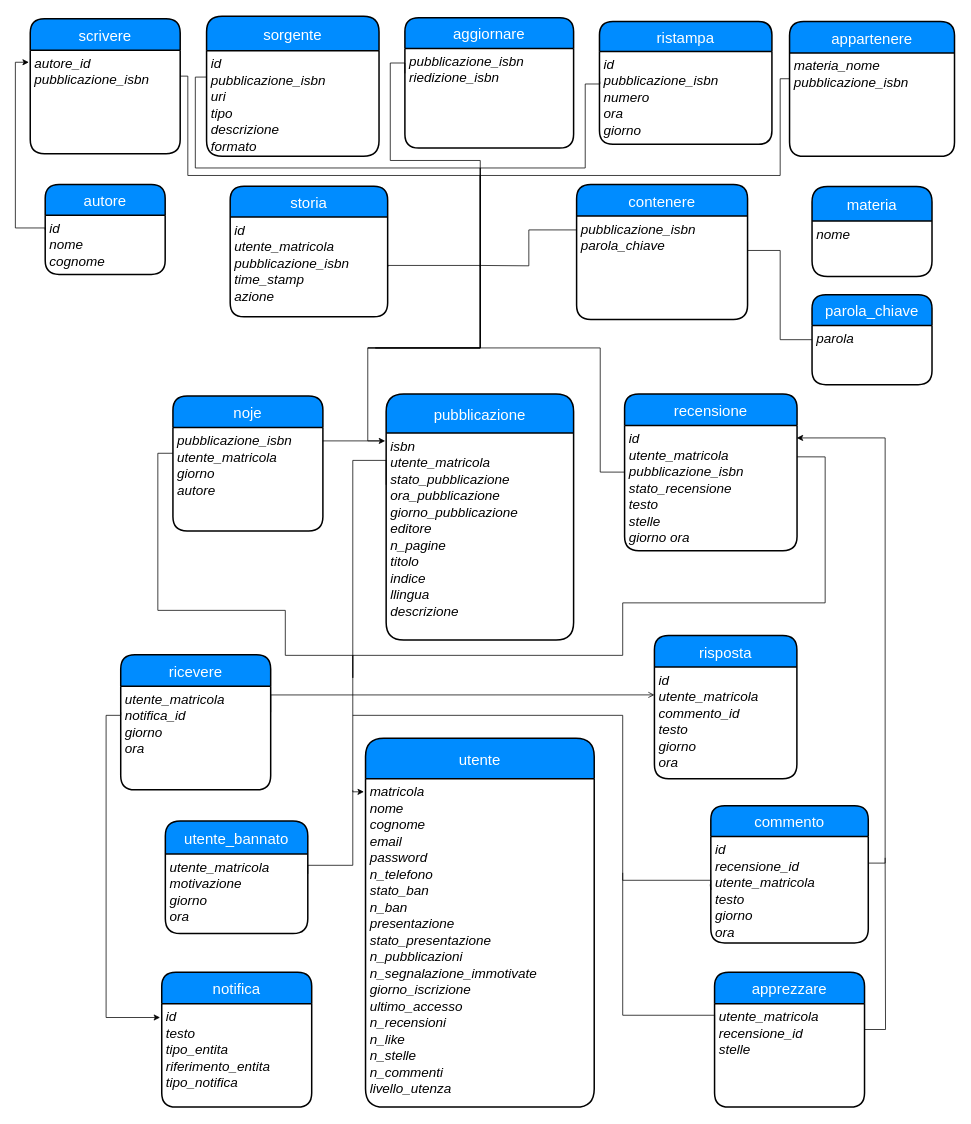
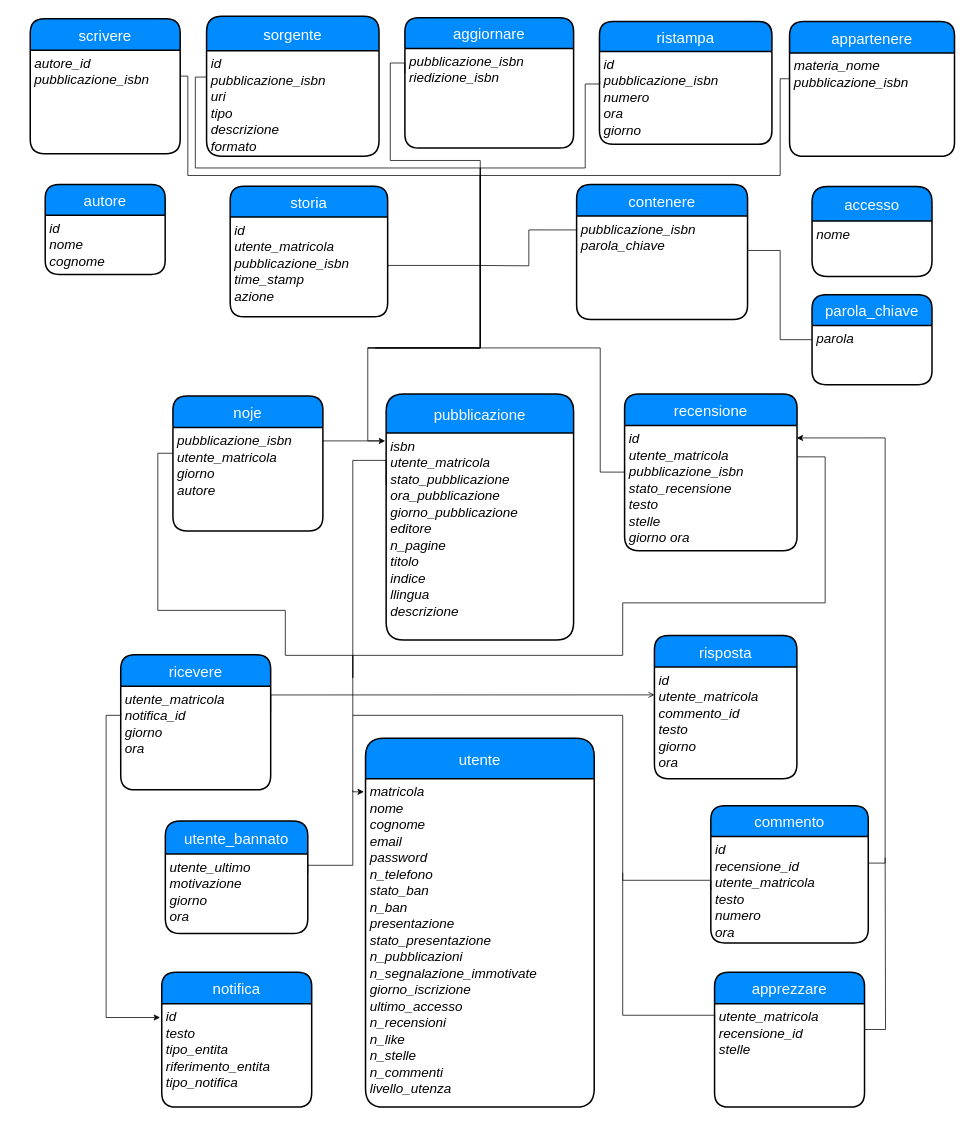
(15, 142) -> none
(872, 205) -> (872, 205)
(721, 849) -> (721, 849)
(226, 867) -> (215, 867)
